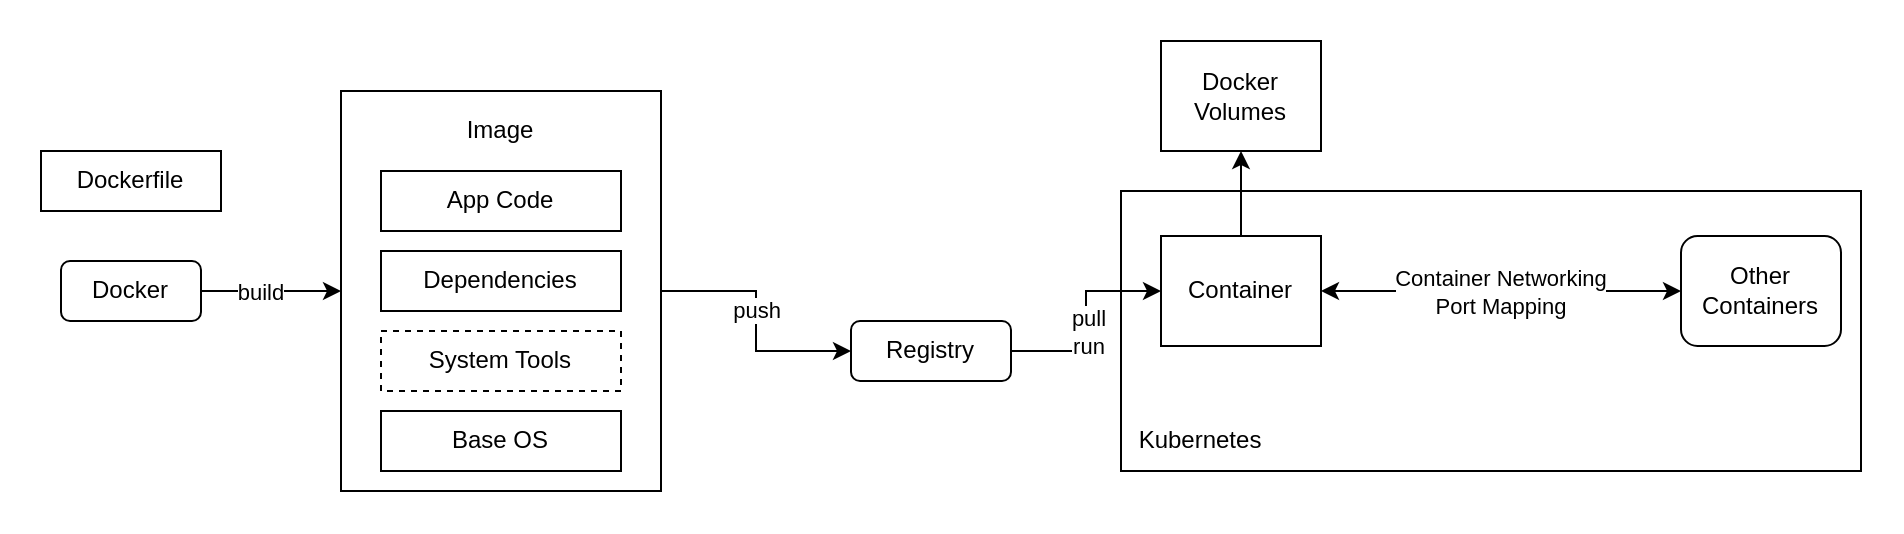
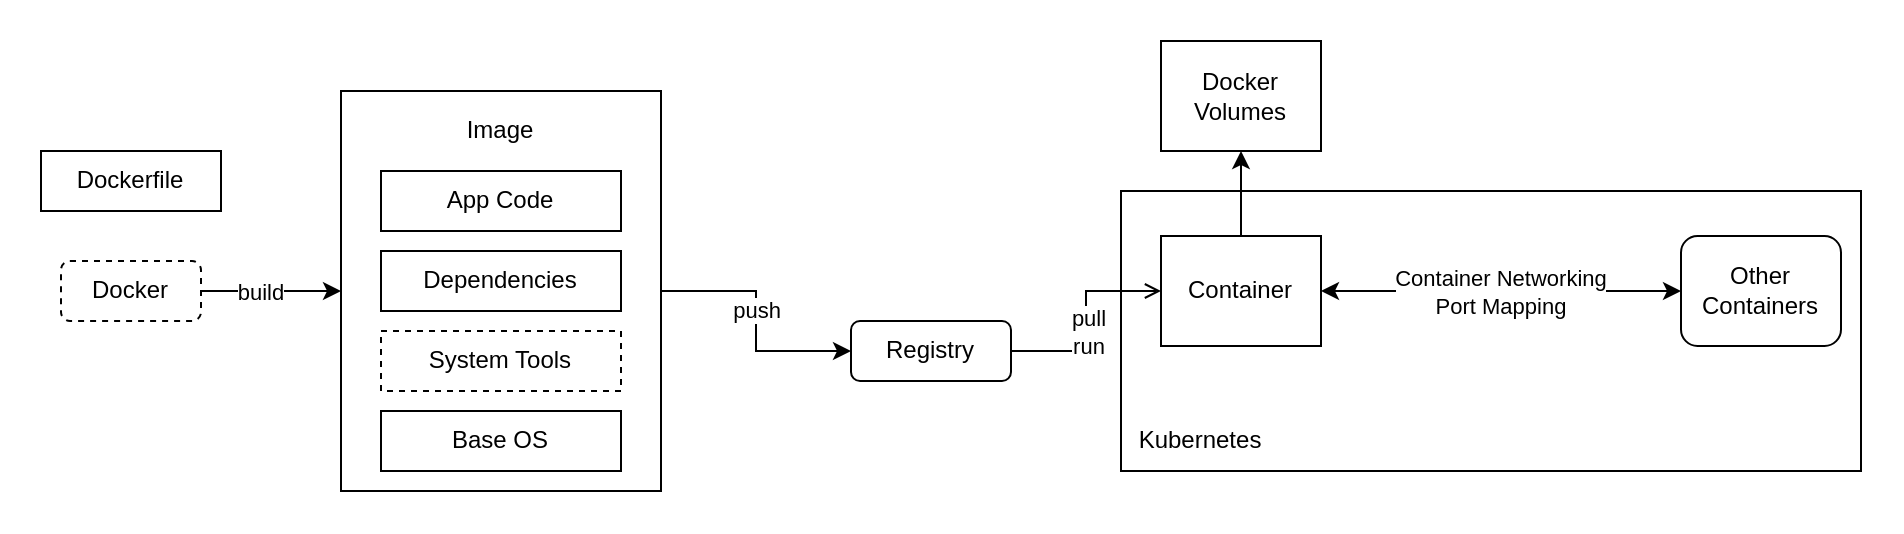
(131, 291) -> (131, 291)
(1146, 291) -> (1148, 291)
